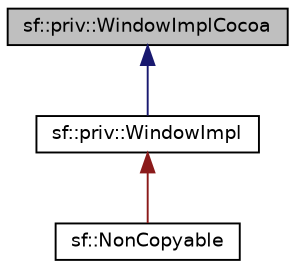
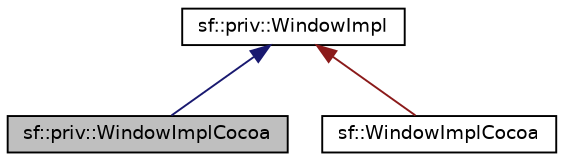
(148, 91) -> (213, 86)
(148, 242) -> (439, 134)
